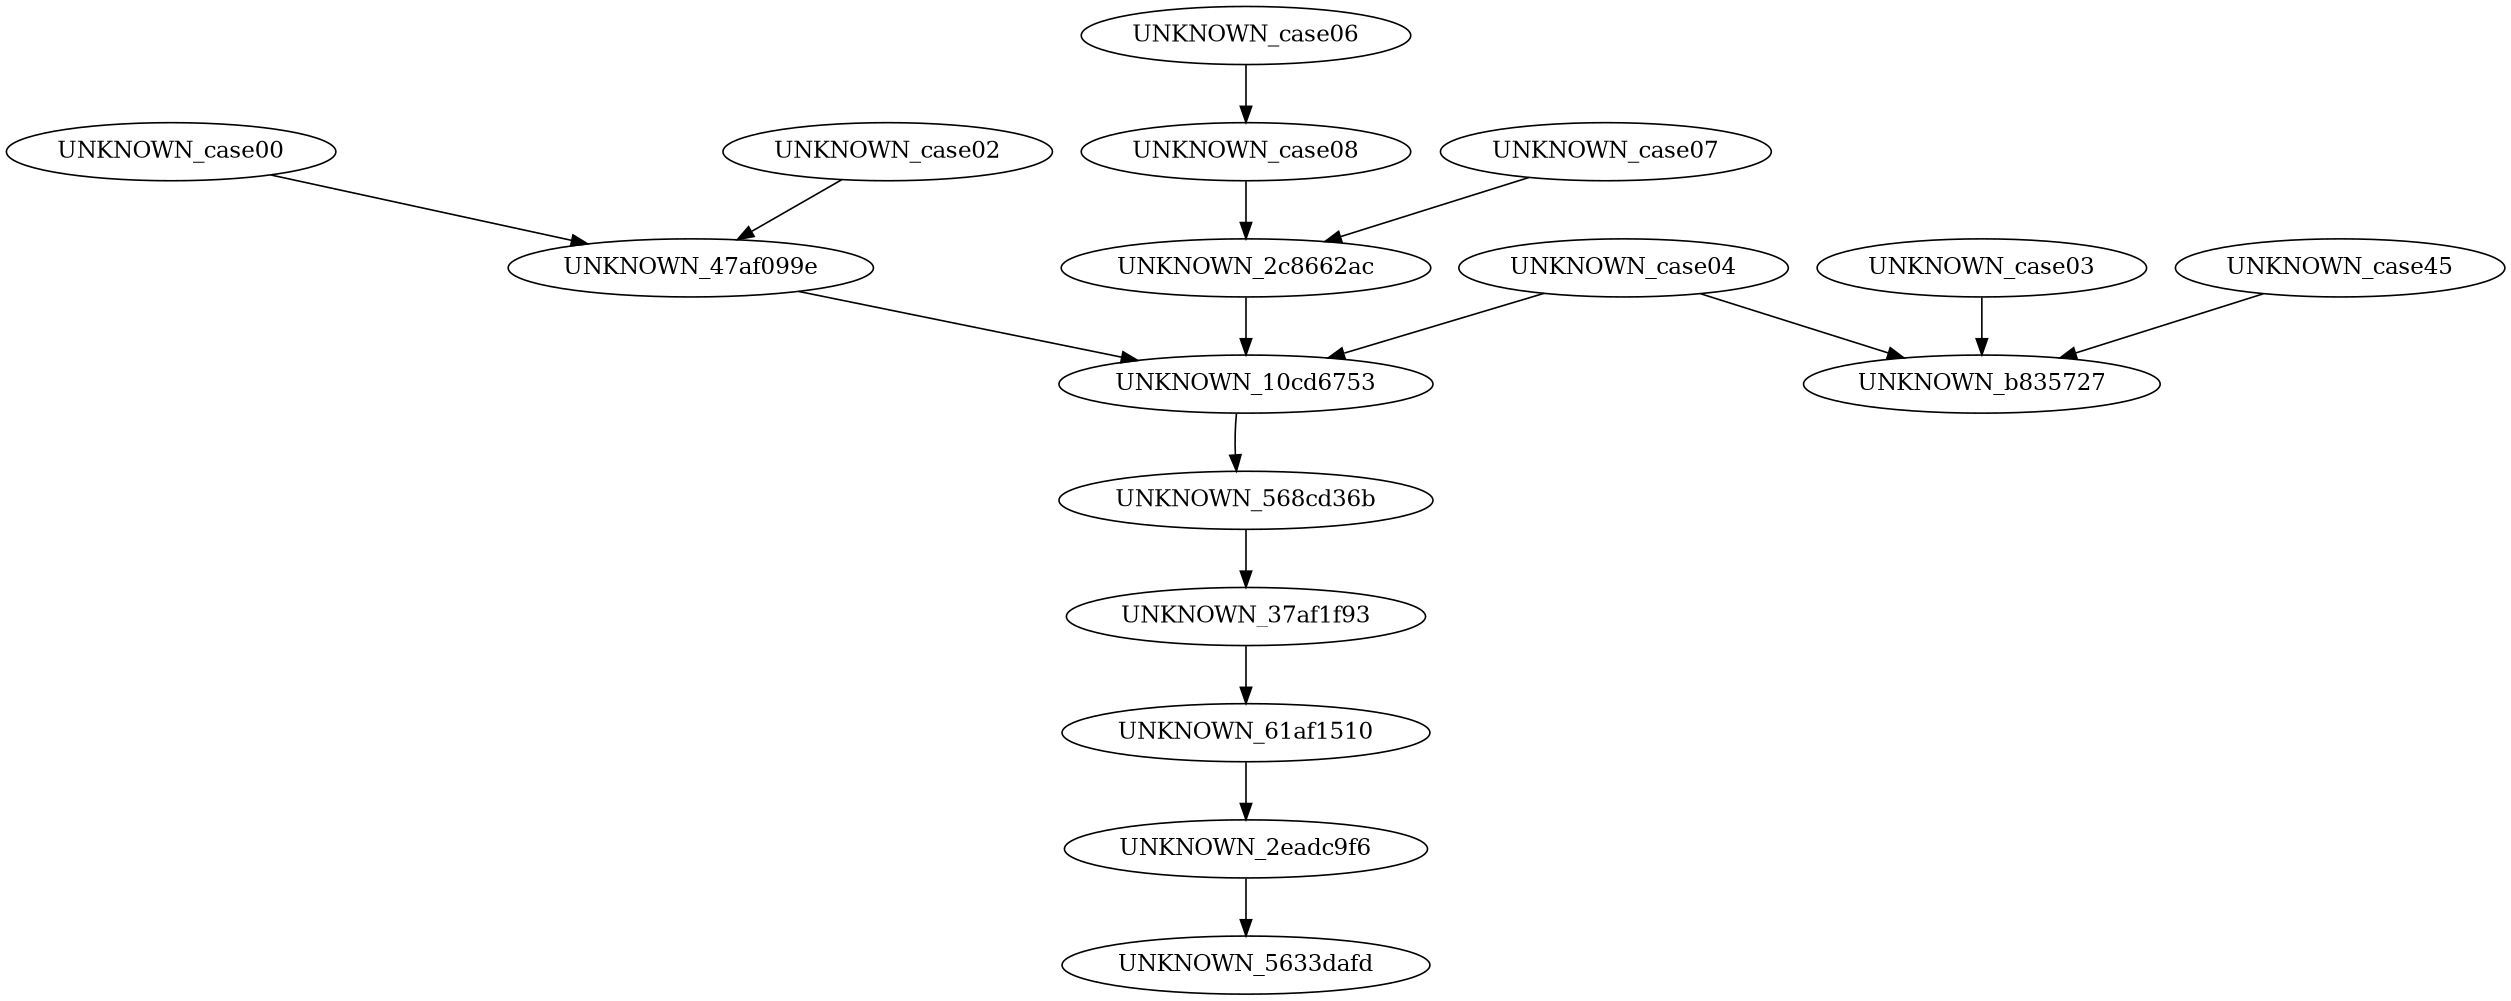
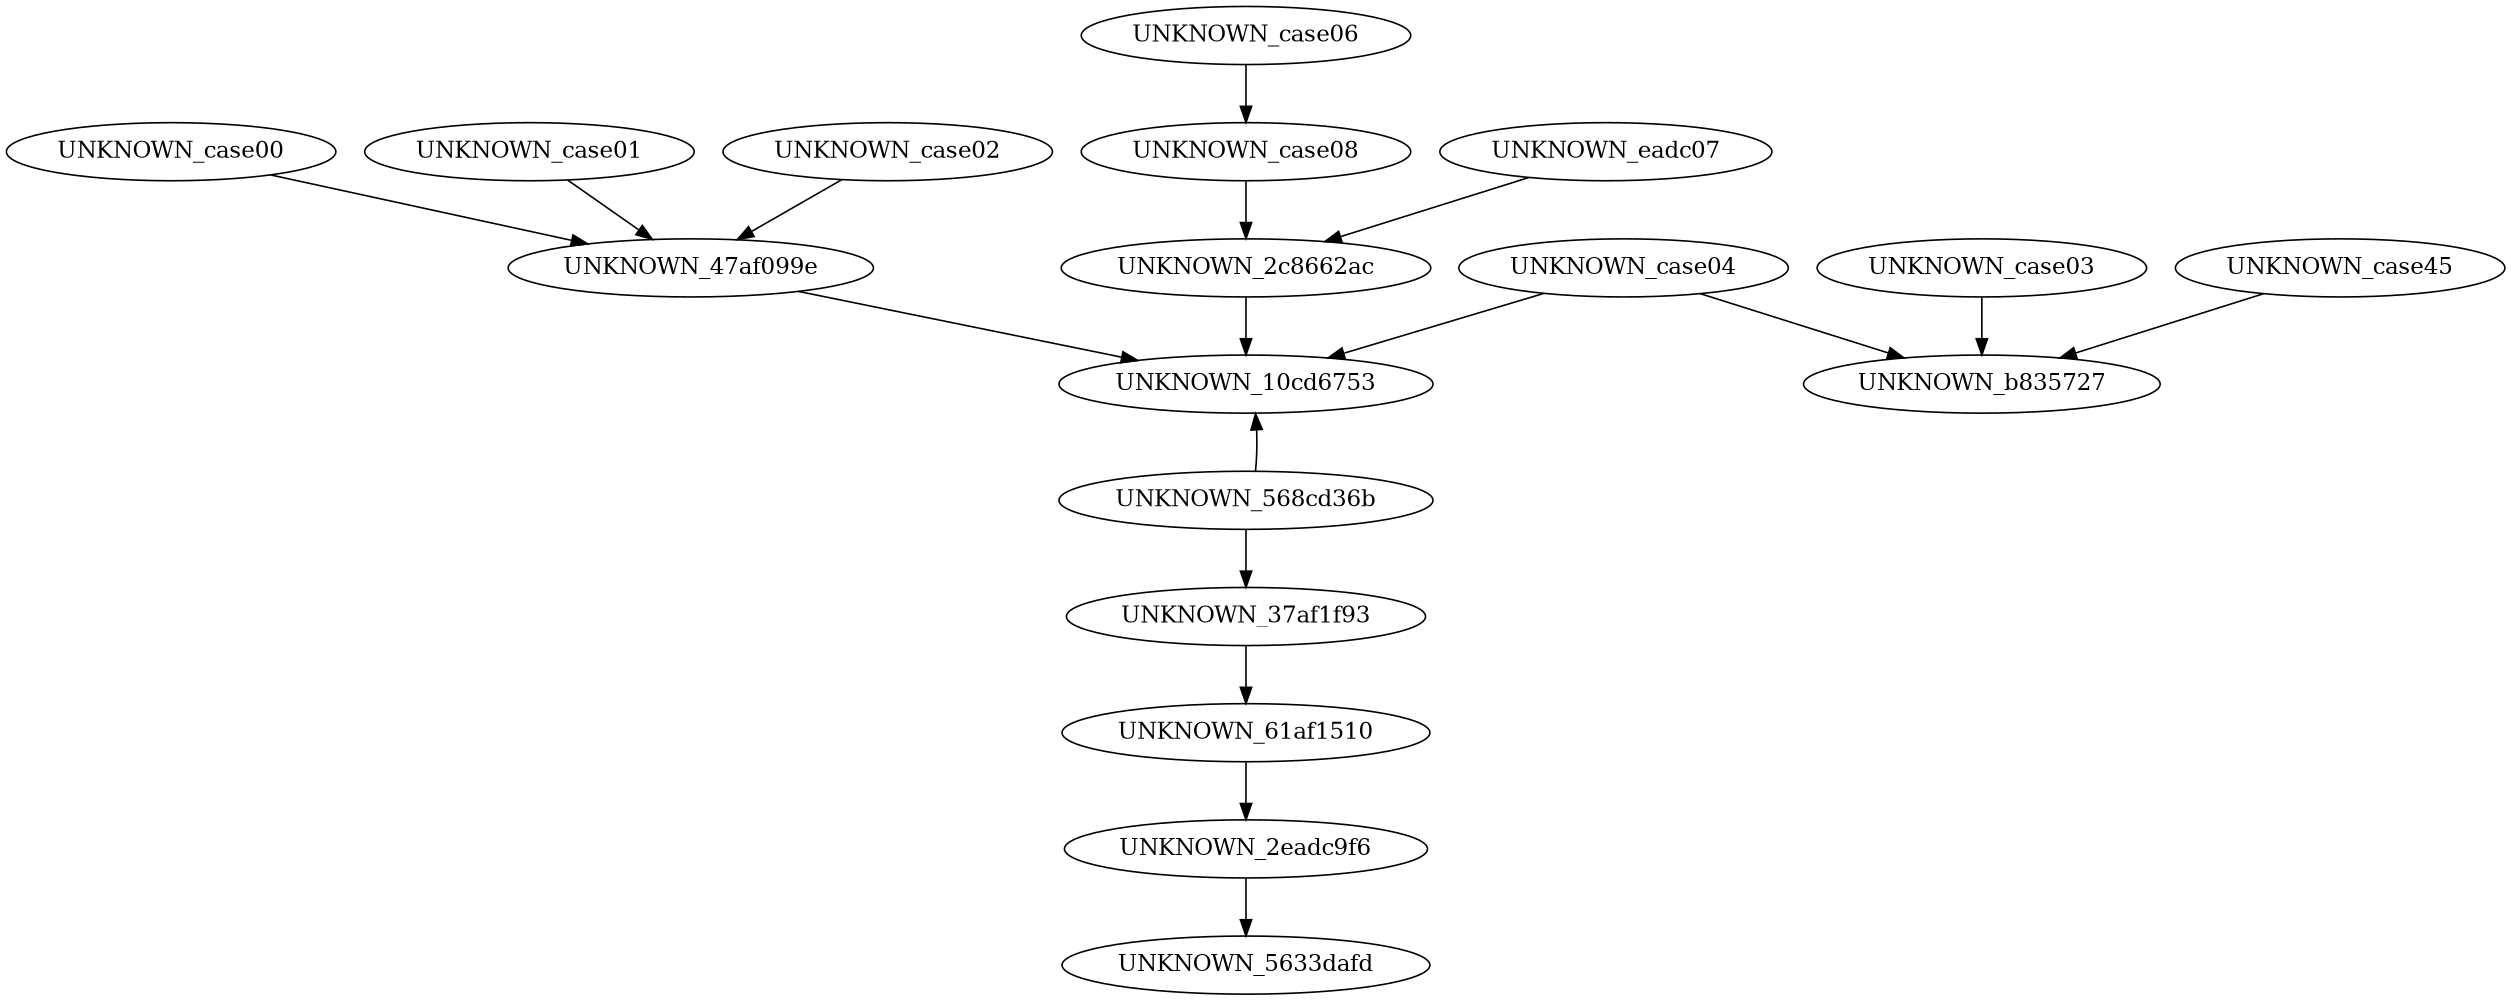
none -> (529, 152)
(1606, 152) -> (1606, 152)
(1235, 434) -> (1257, 450)
